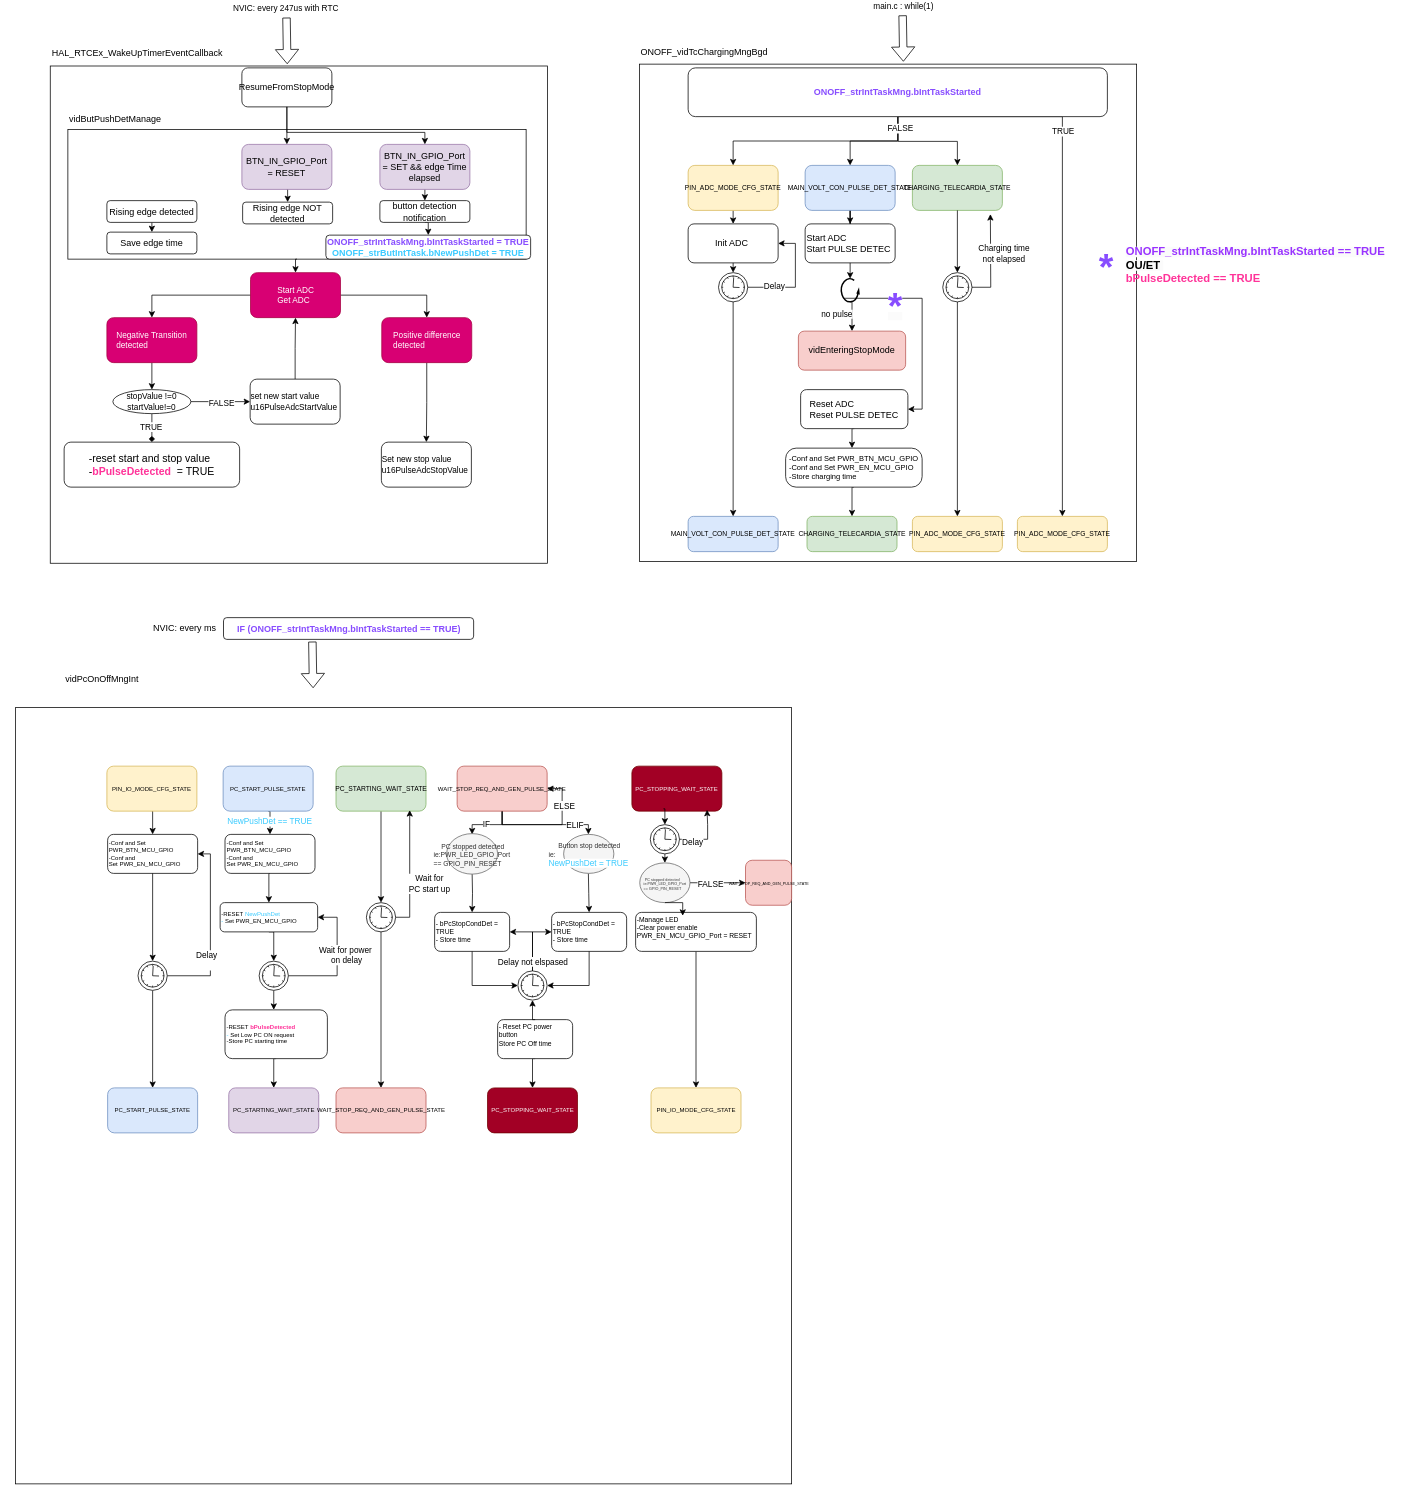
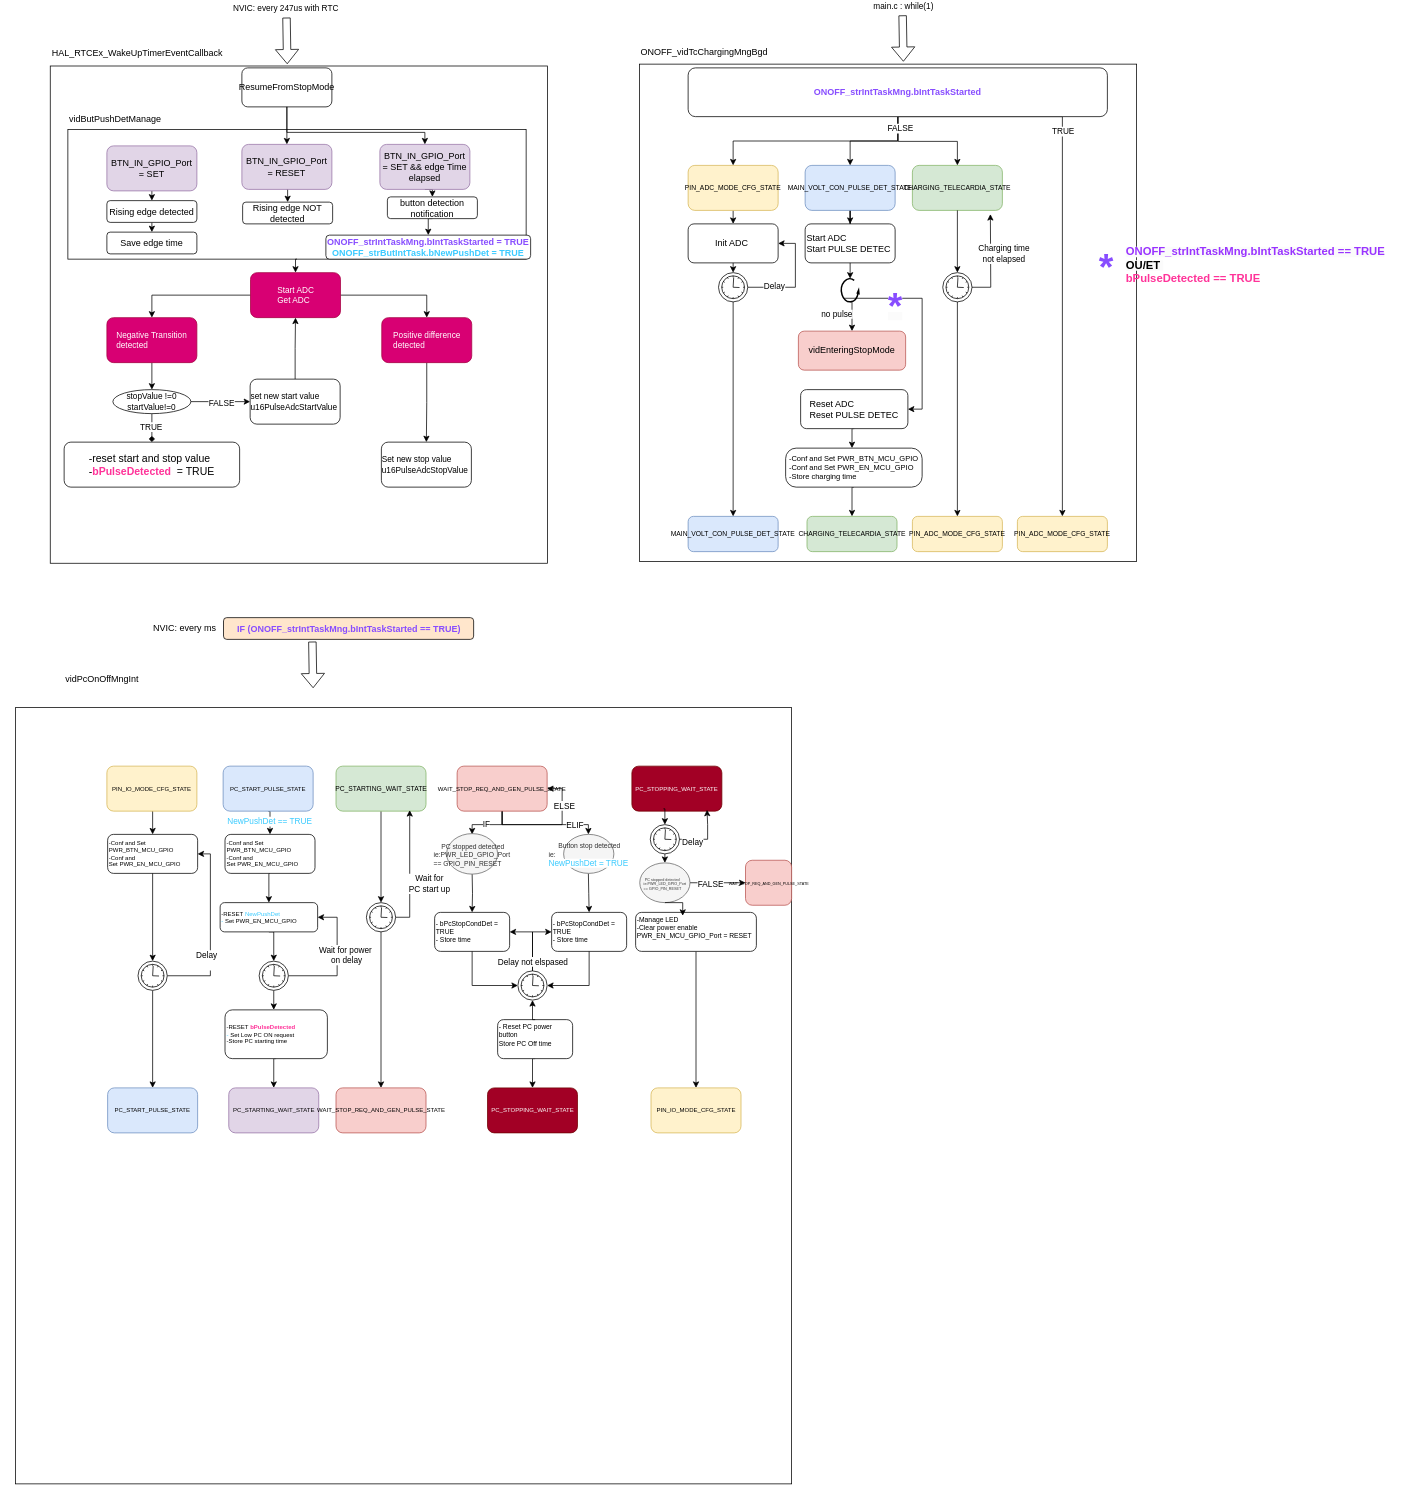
none -> (152, 168)
none -> (152, 193)
(425, 212) -> (432, 208)
(349, 629) -> (349, 629)
